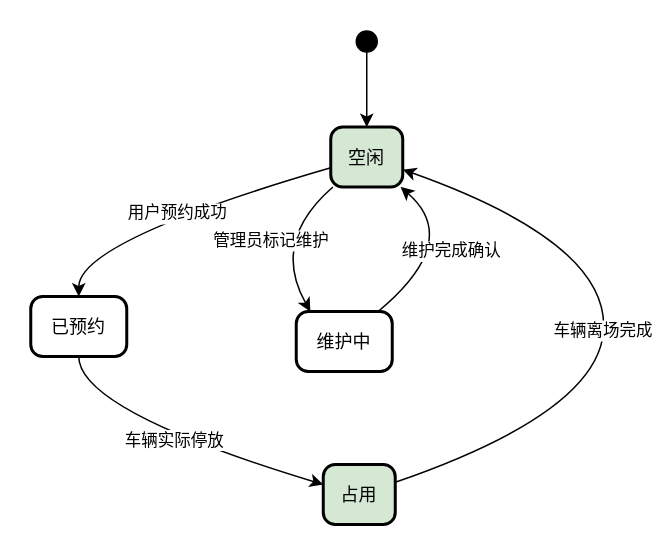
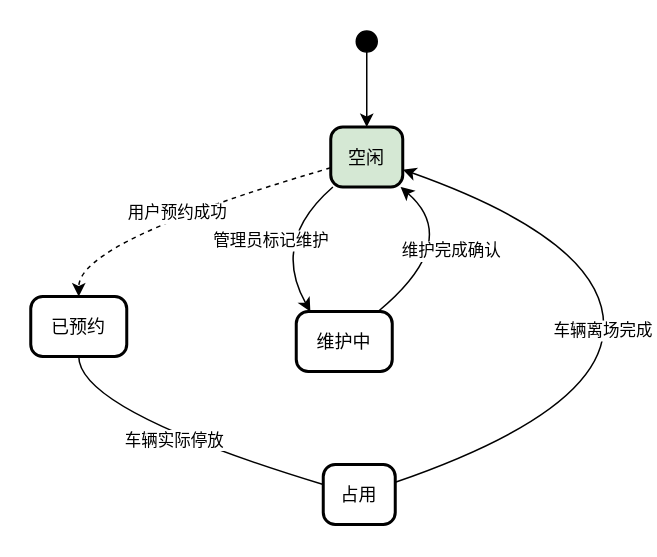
(271, 186) -> (271, 186)
(312, 481) -> (316, 482)
(359, 494) -> (359, 494)
